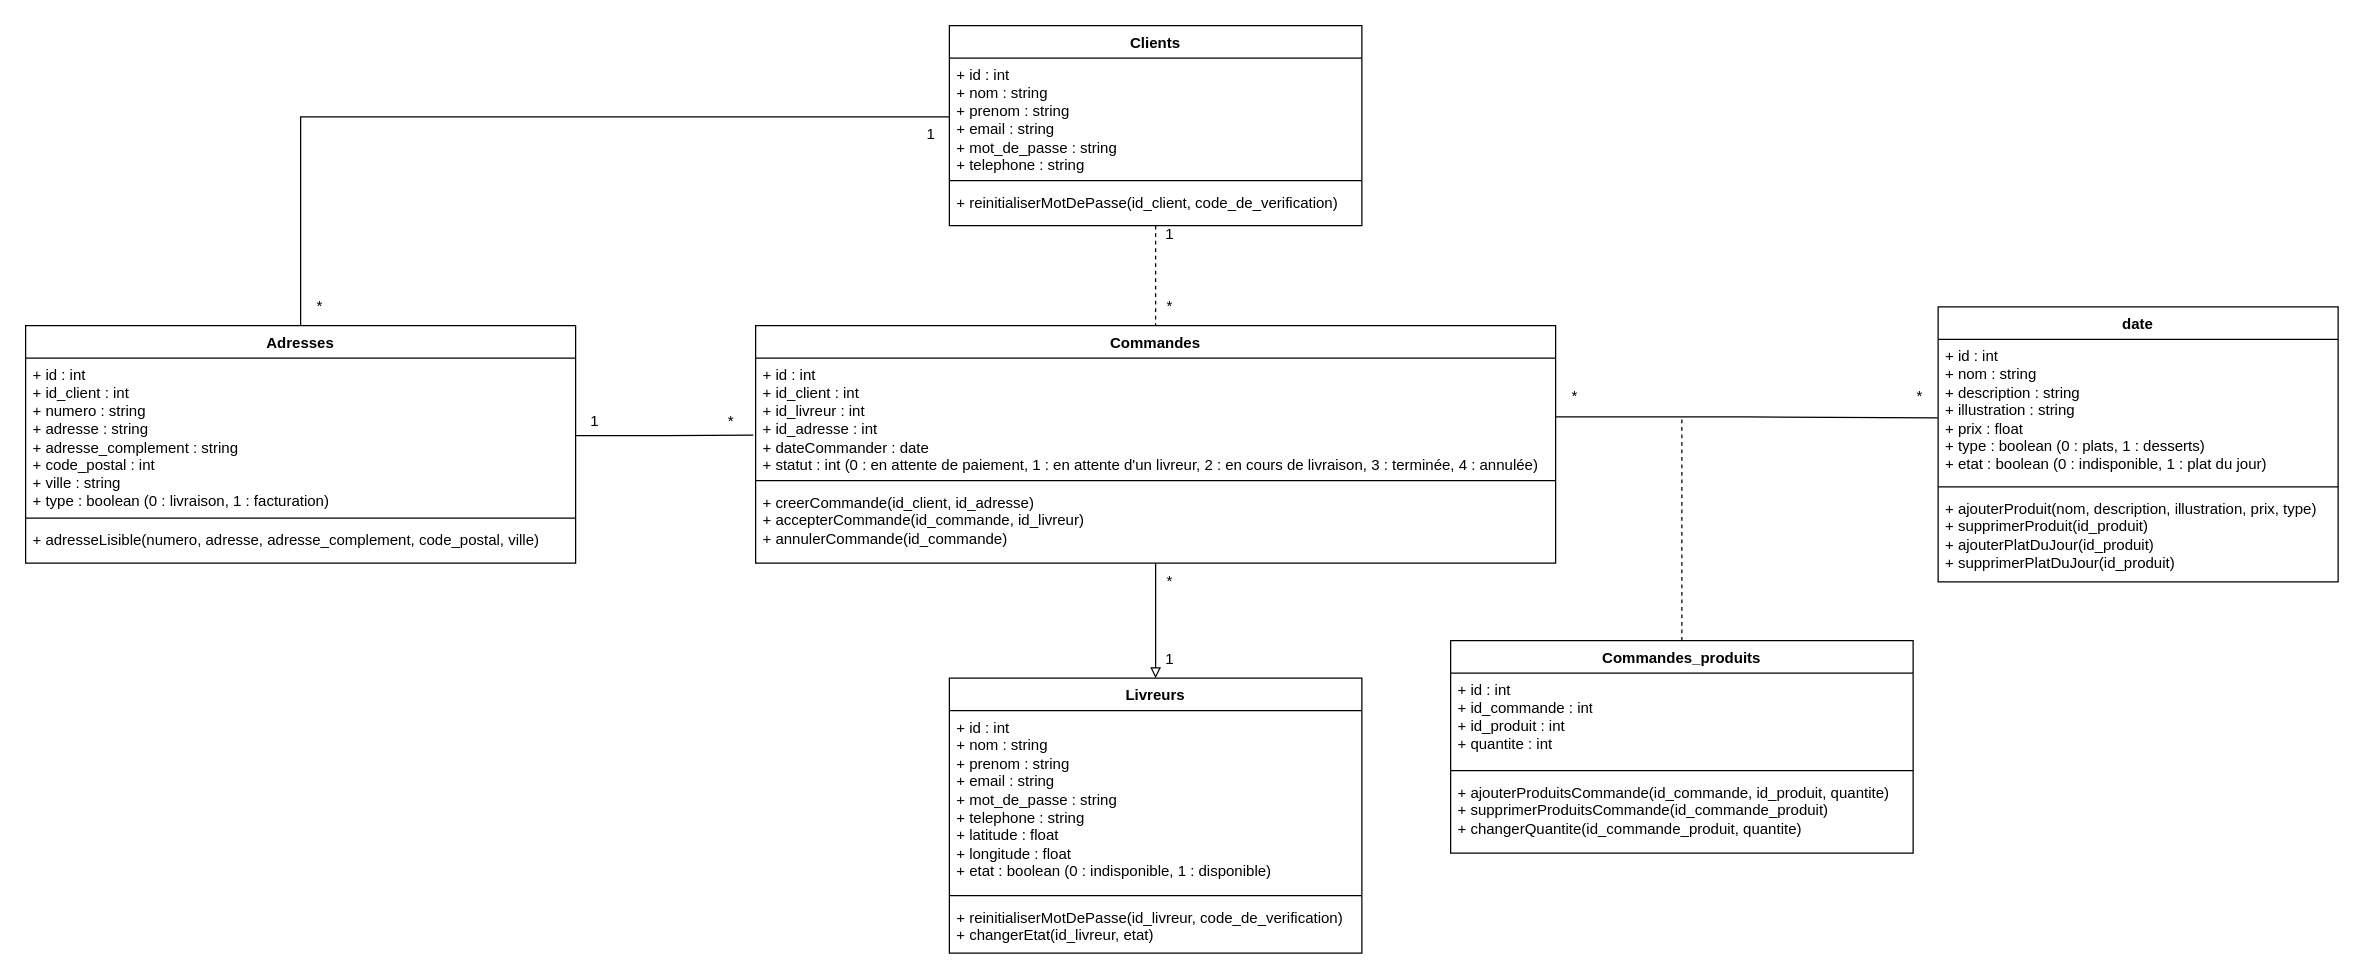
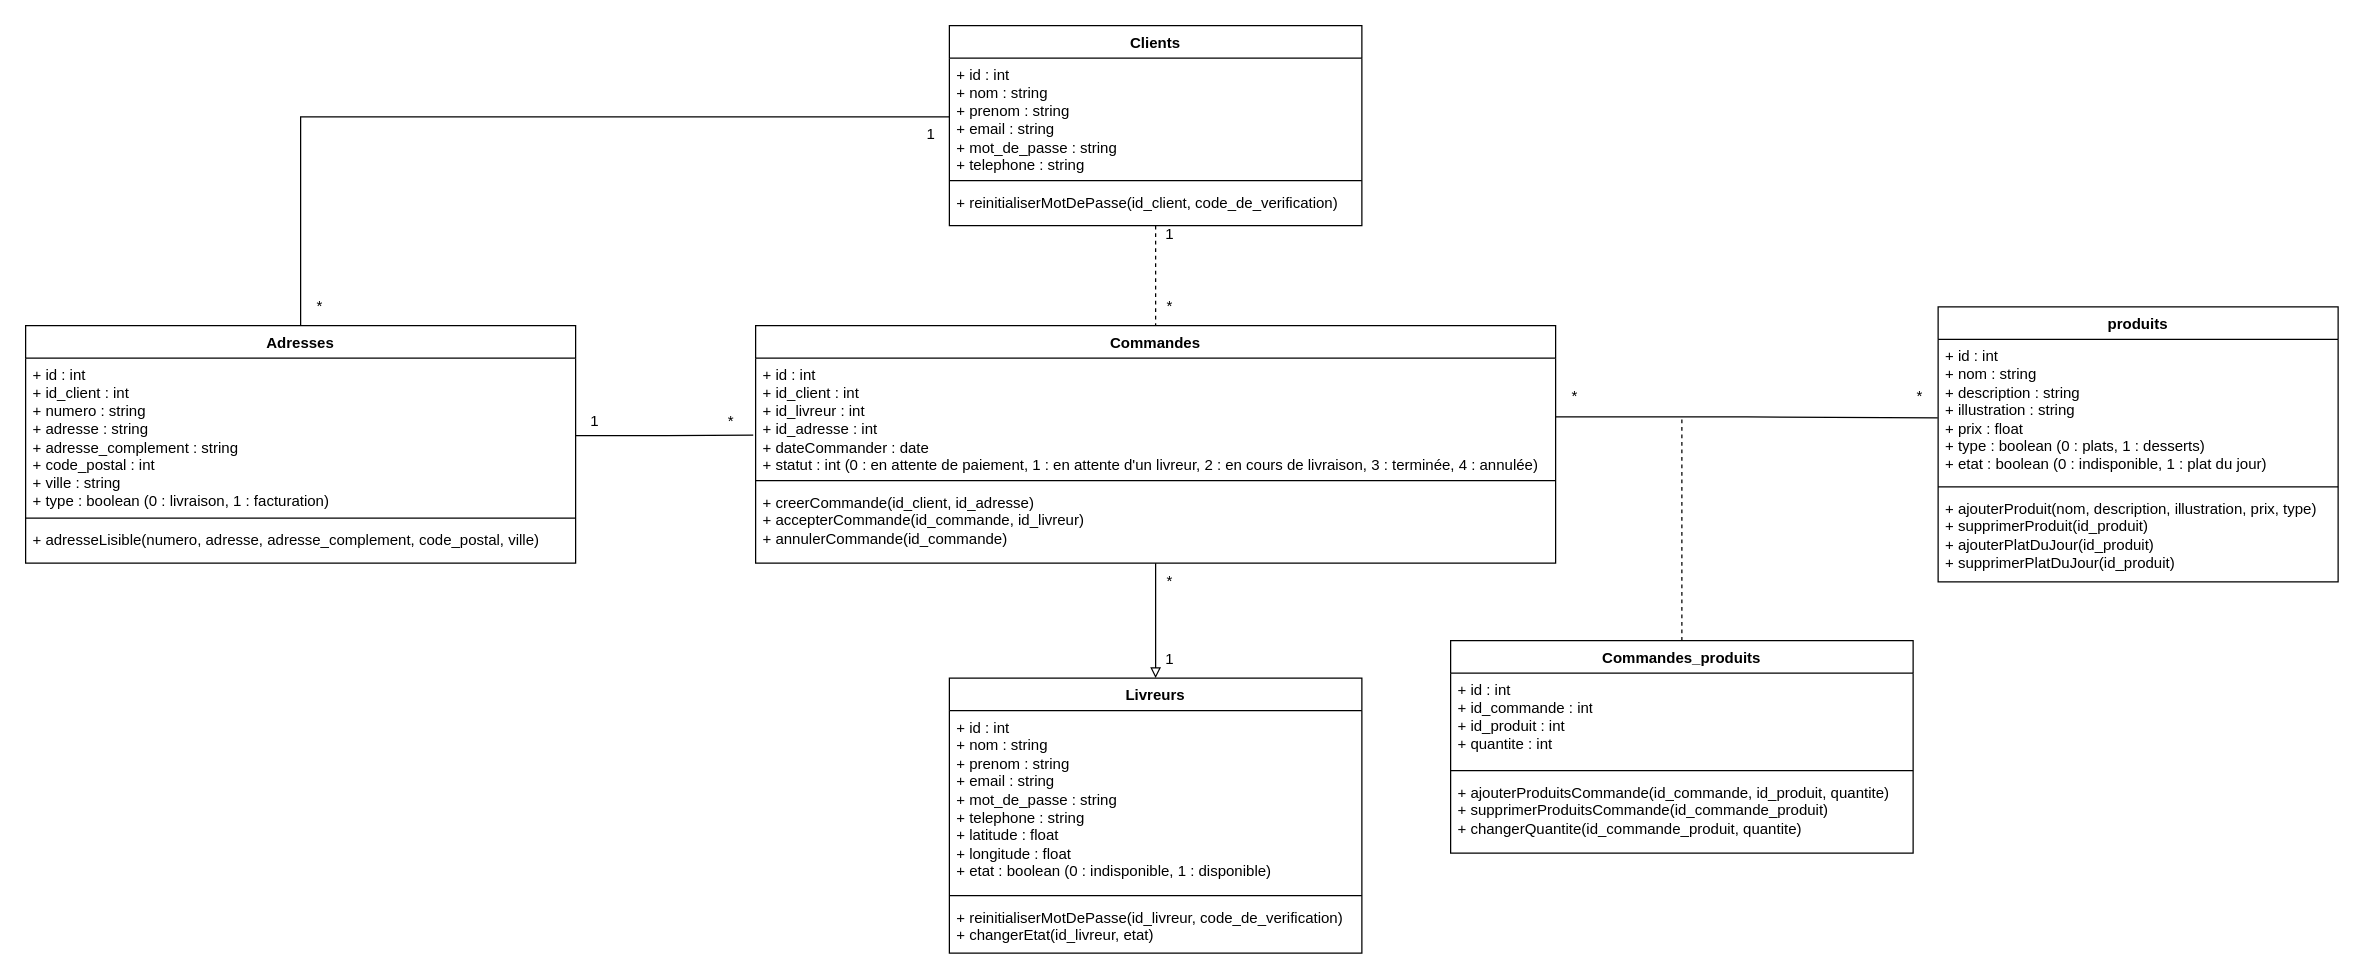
(2138, 325) -> (2138, 325)
